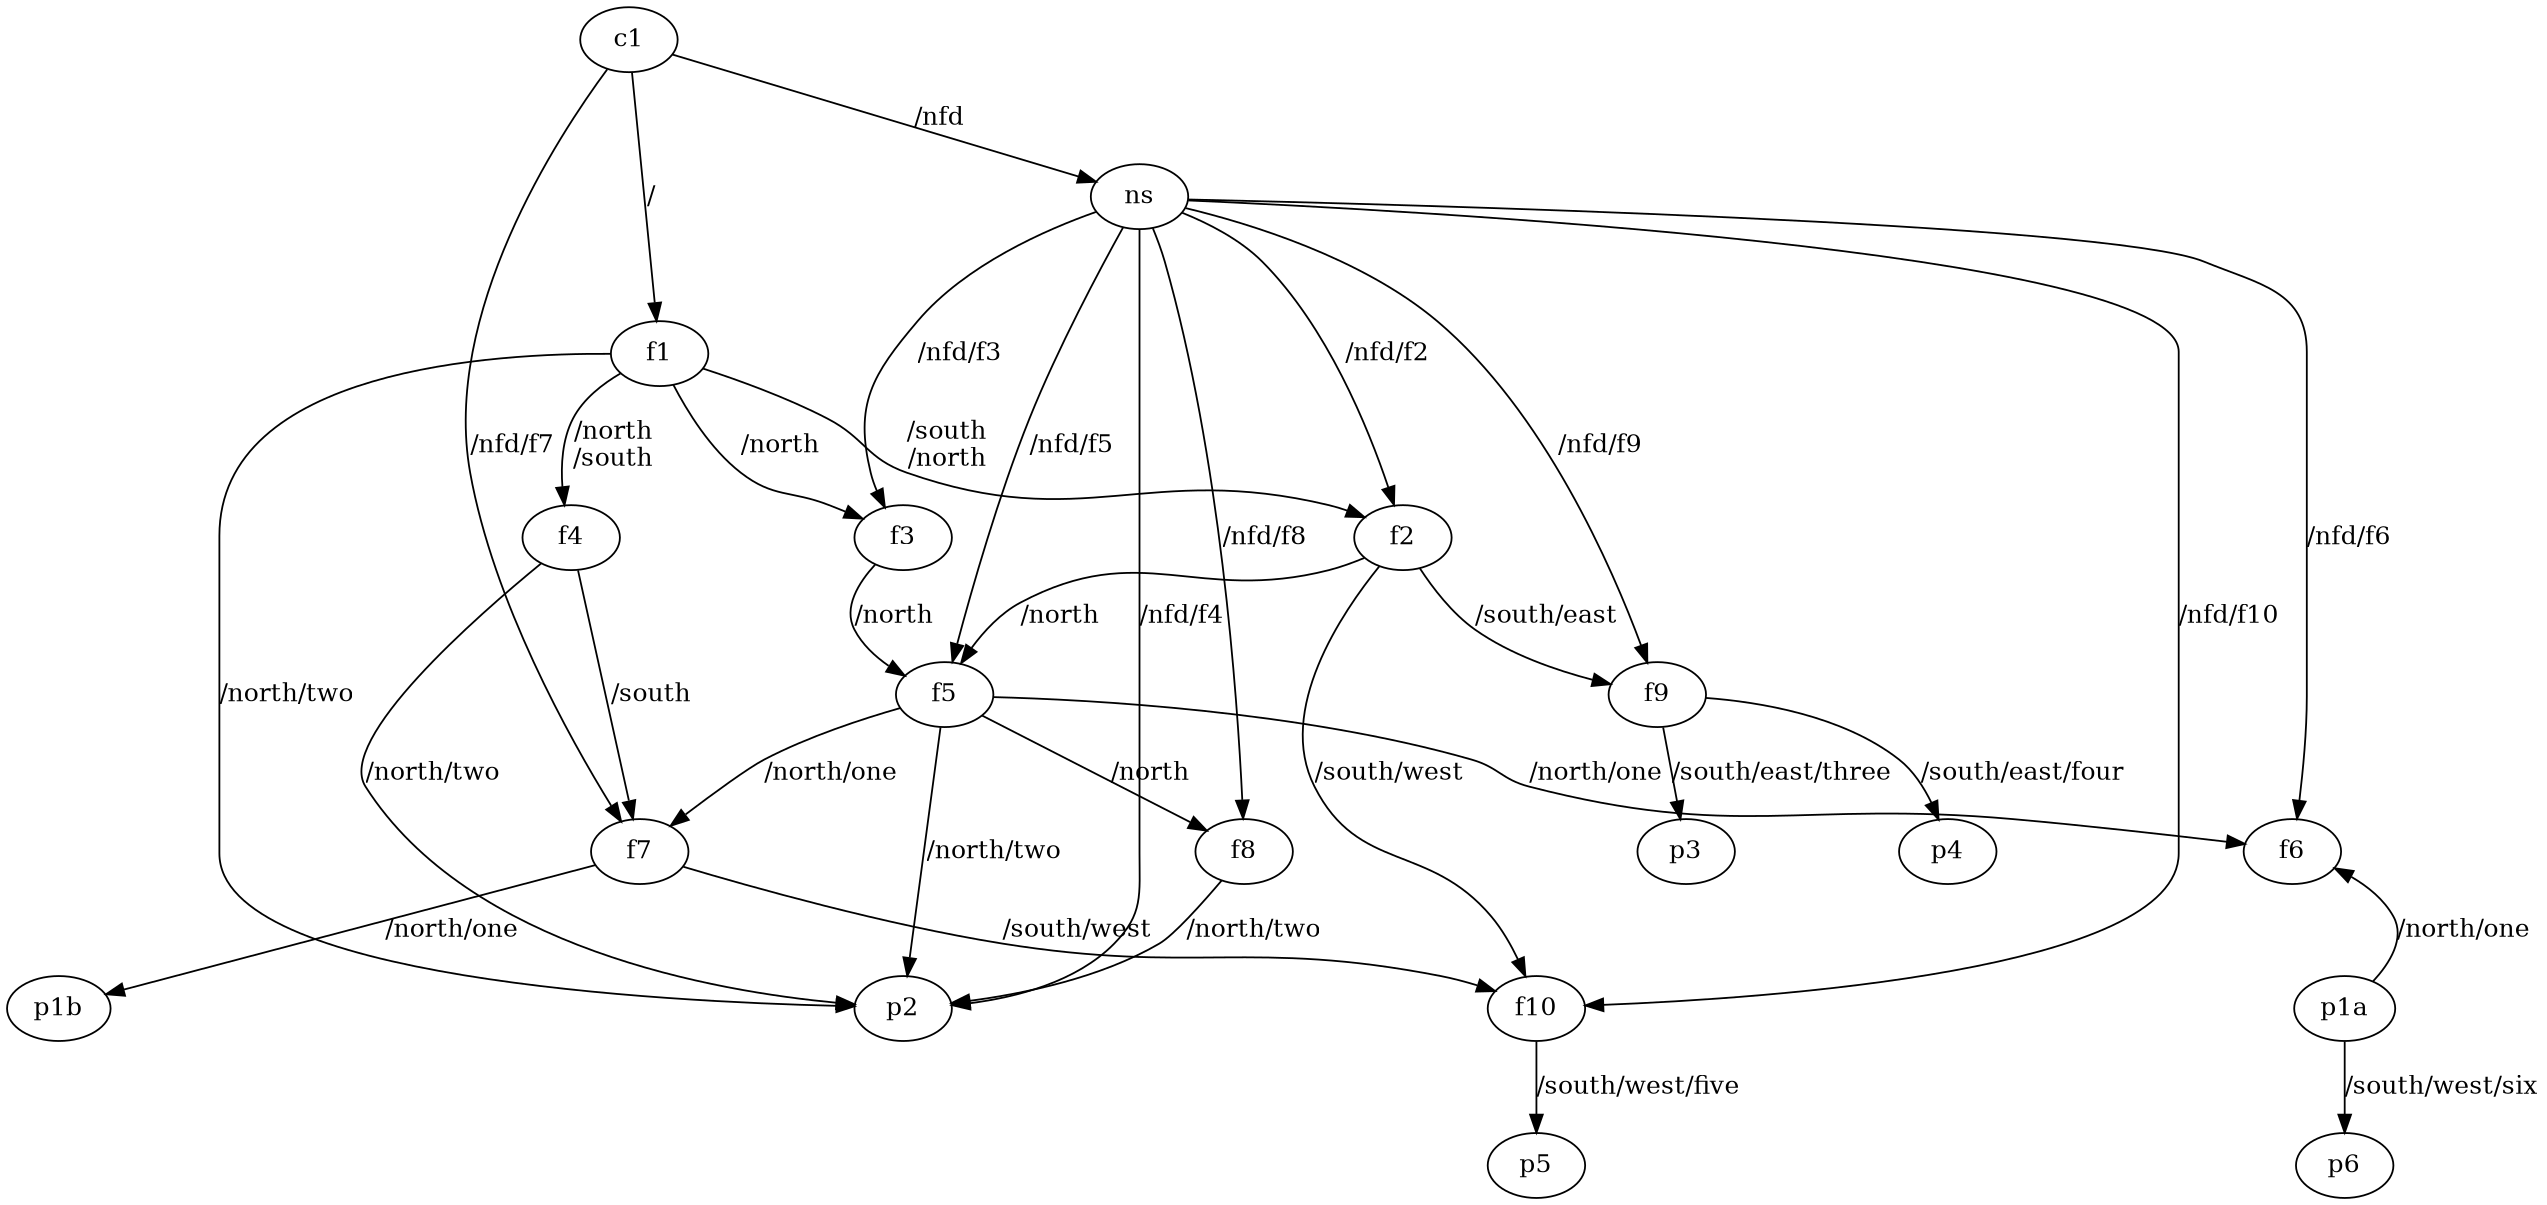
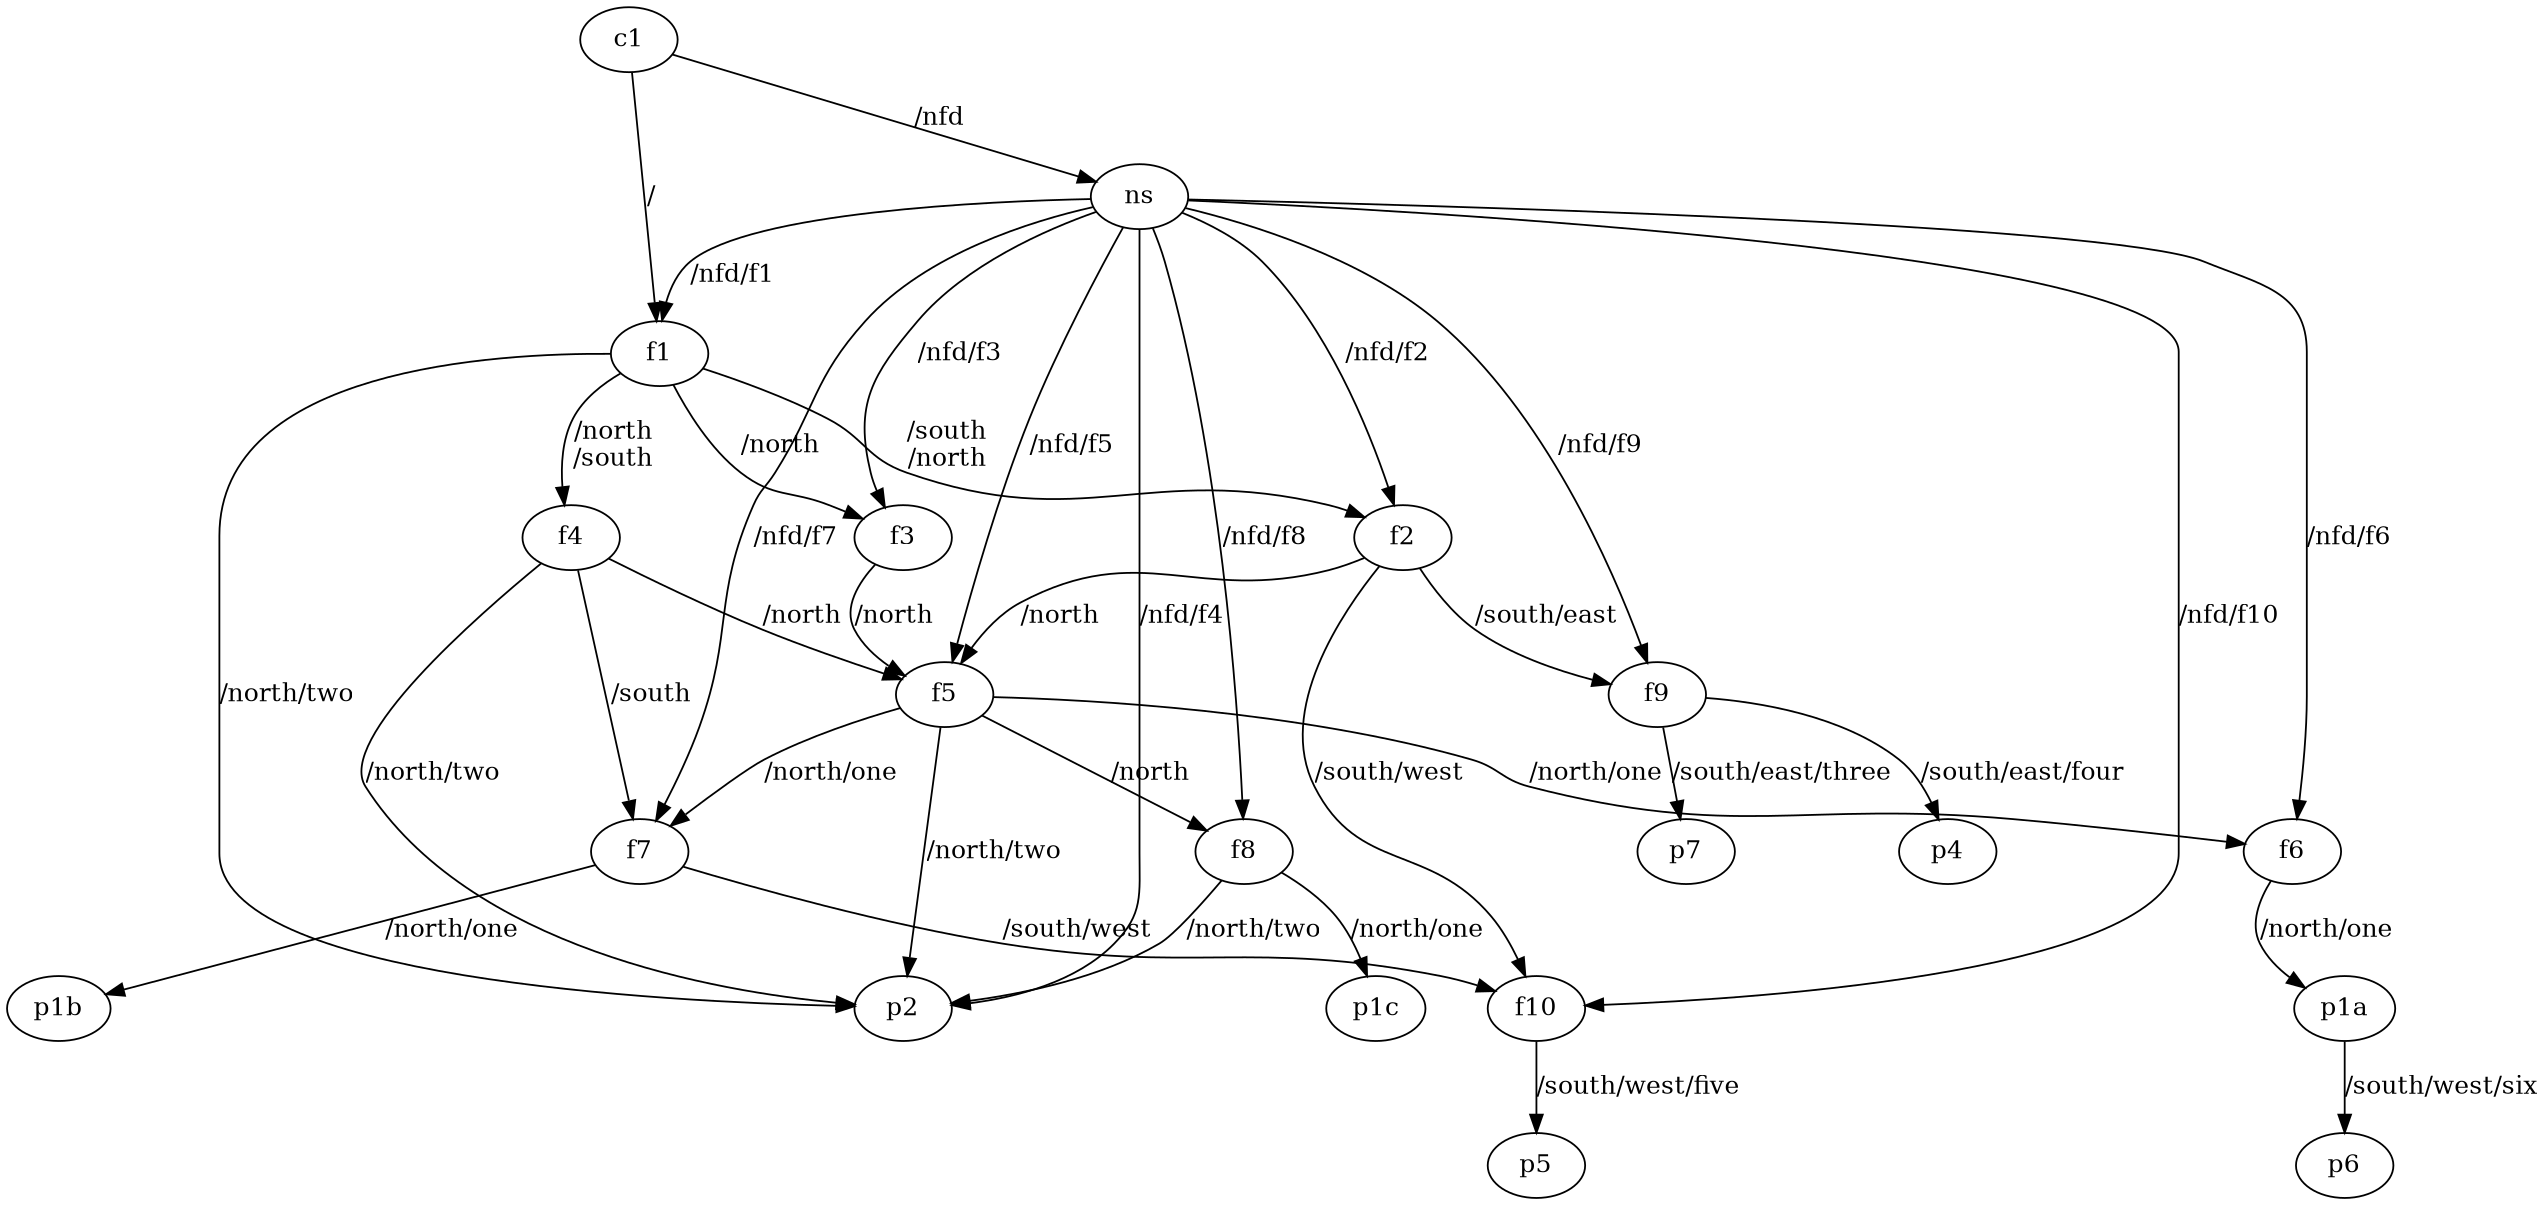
none -> (863, 214)
(468, 436) -> (795, 437)
none -> (744, 622)
(1686, 852) -> (1686, 852)
(2396, 923) -> (2257, 934)
none -> (1376, 1009)
